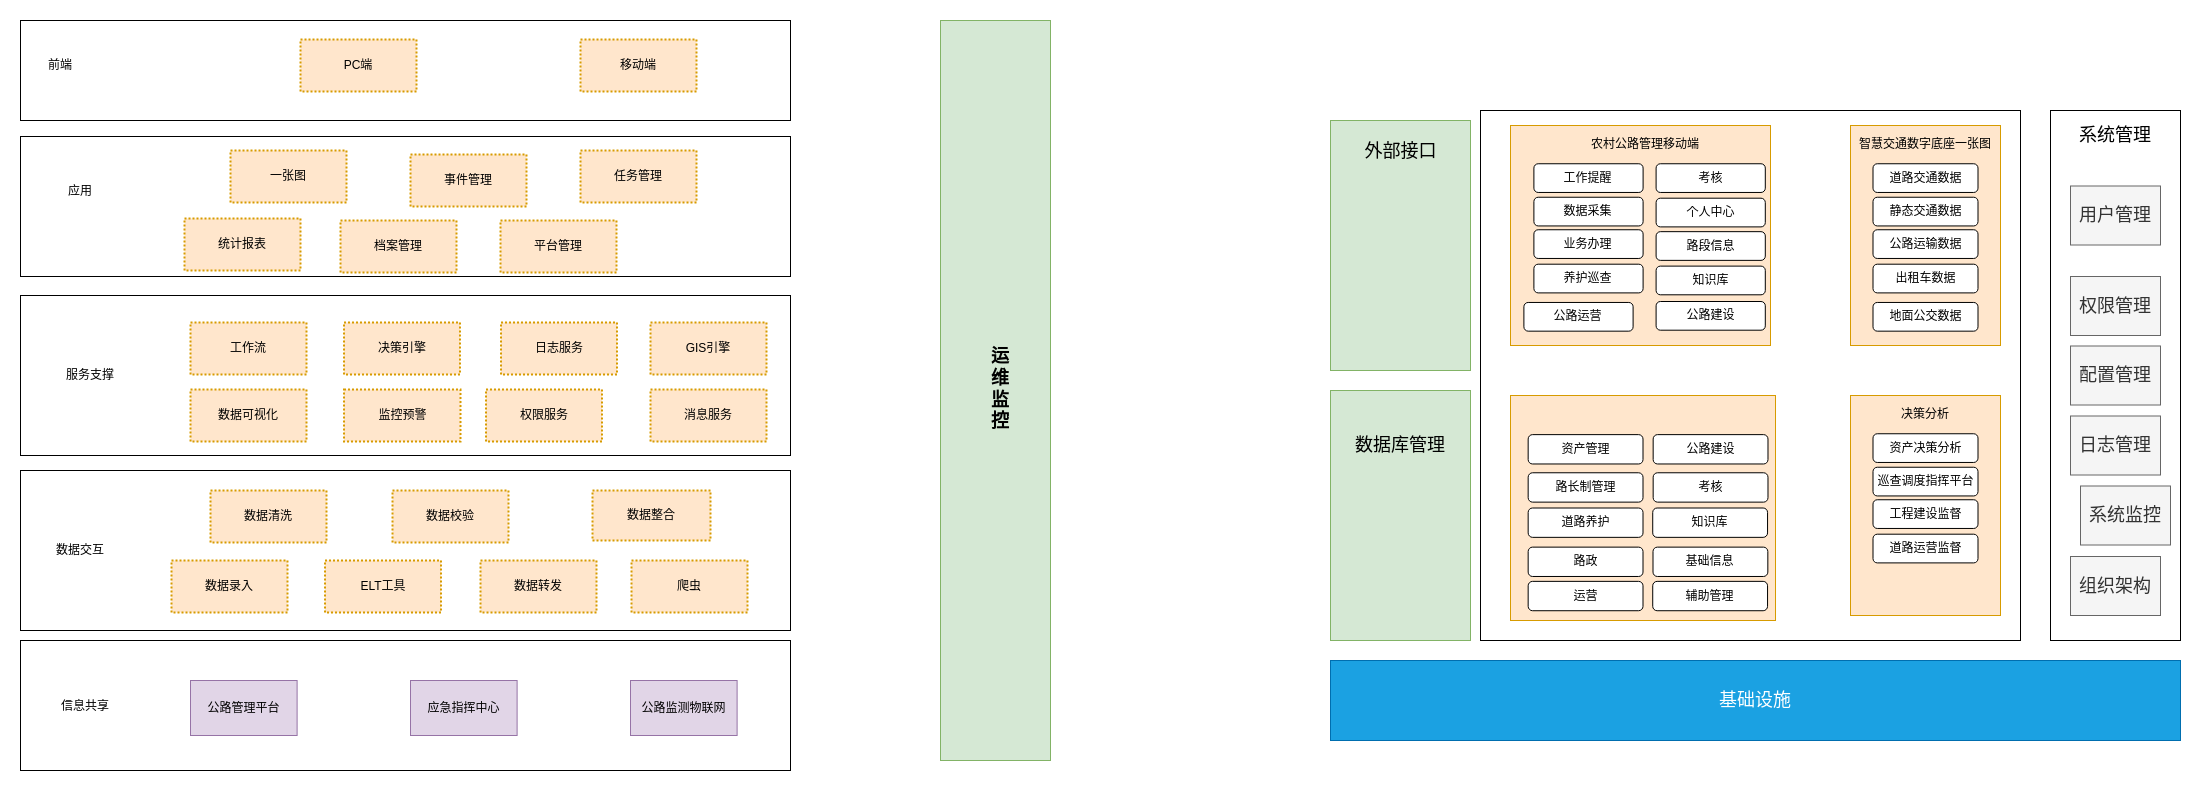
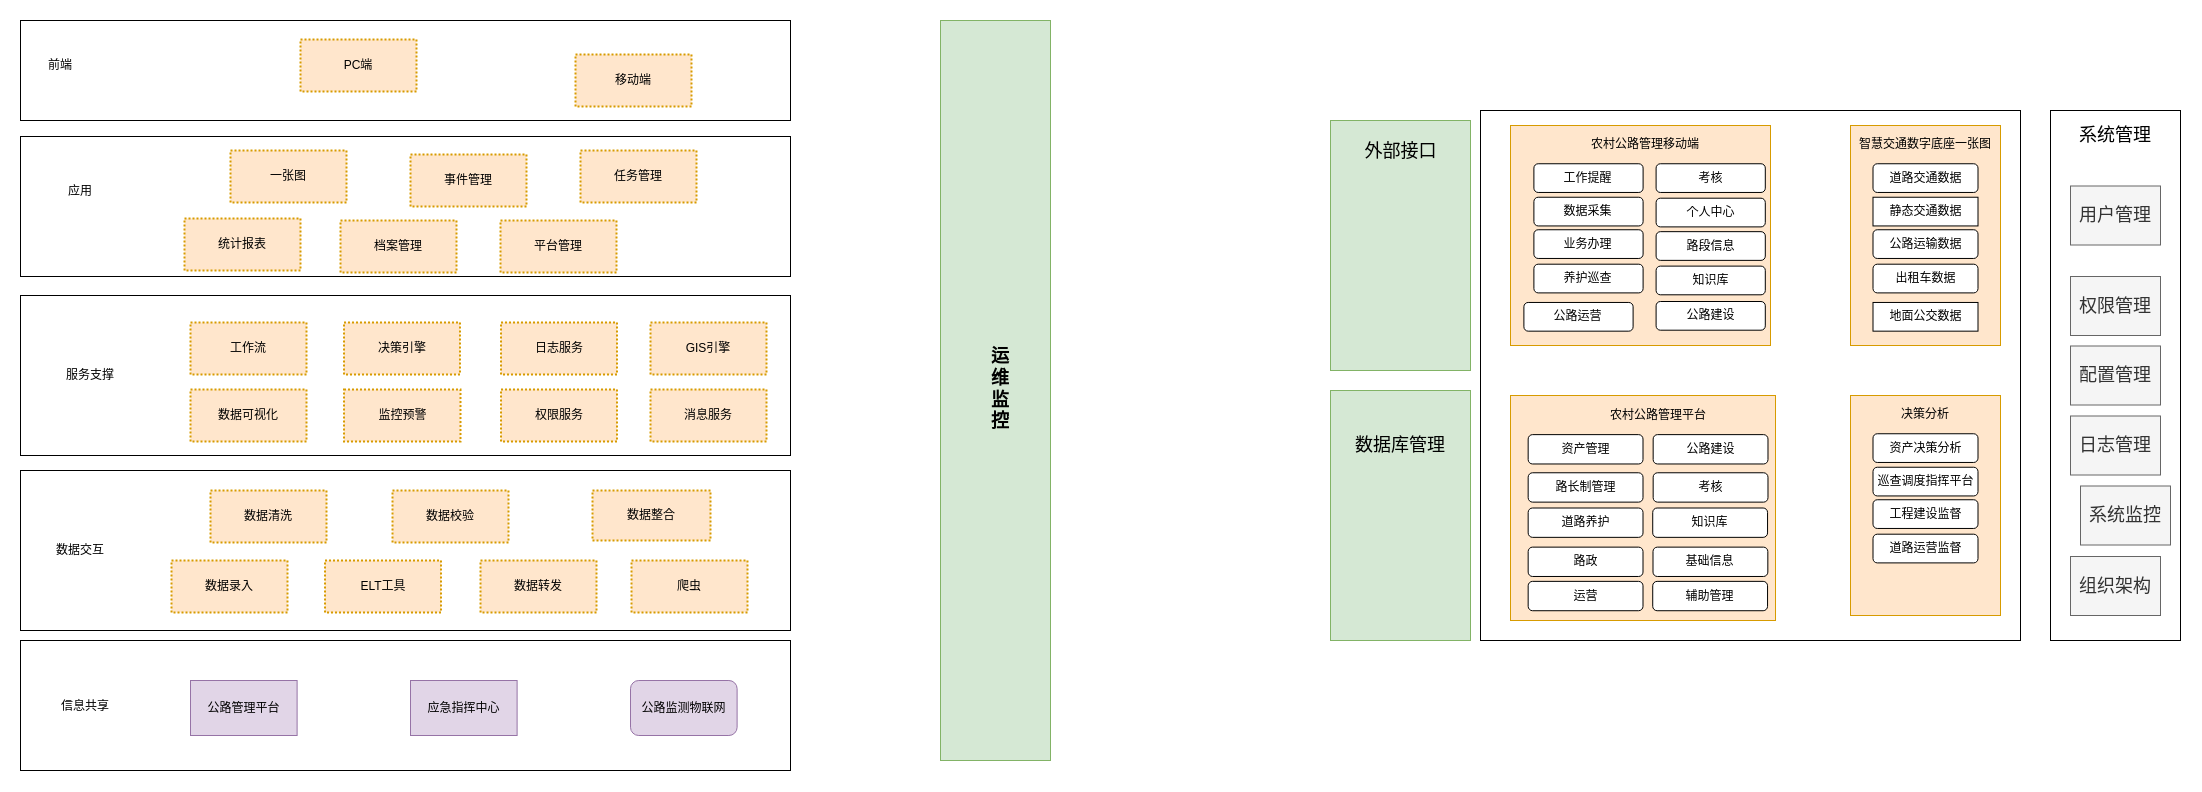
(639, 66) -> (634, 81)
(1926, 212) -> (1926, 212)
(1926, 317) -> (1926, 317)
none -> (1658, 415)
(544, 416) -> (559, 416)
(1756, 701) -> none
(684, 708) -> (684, 708)
